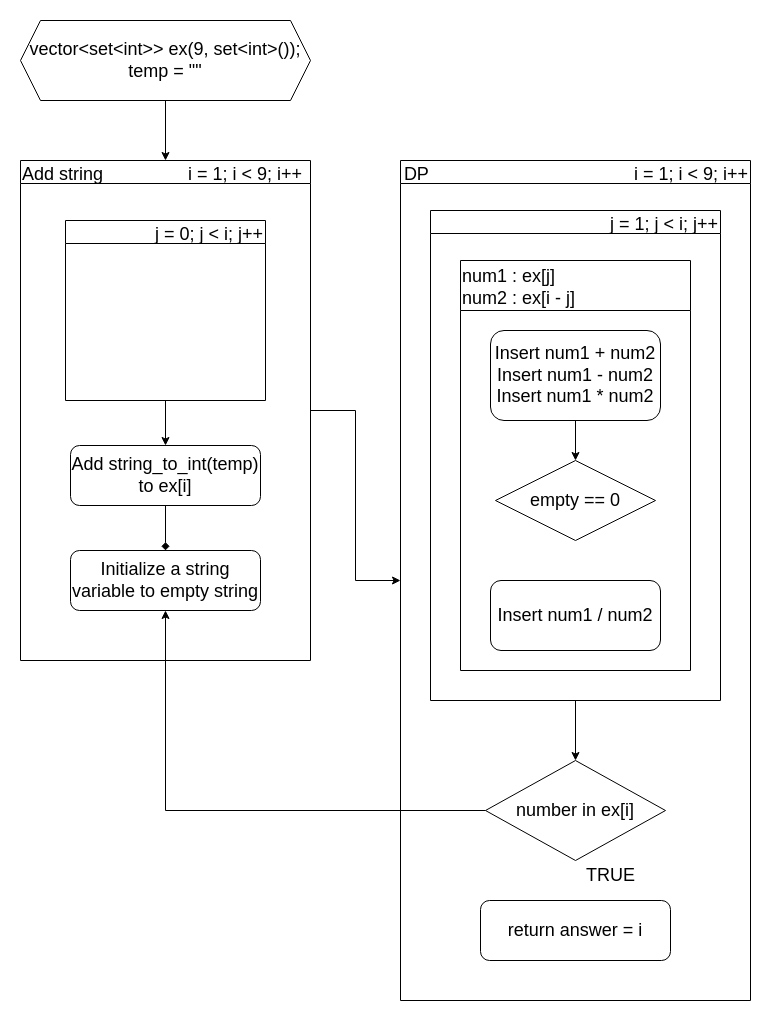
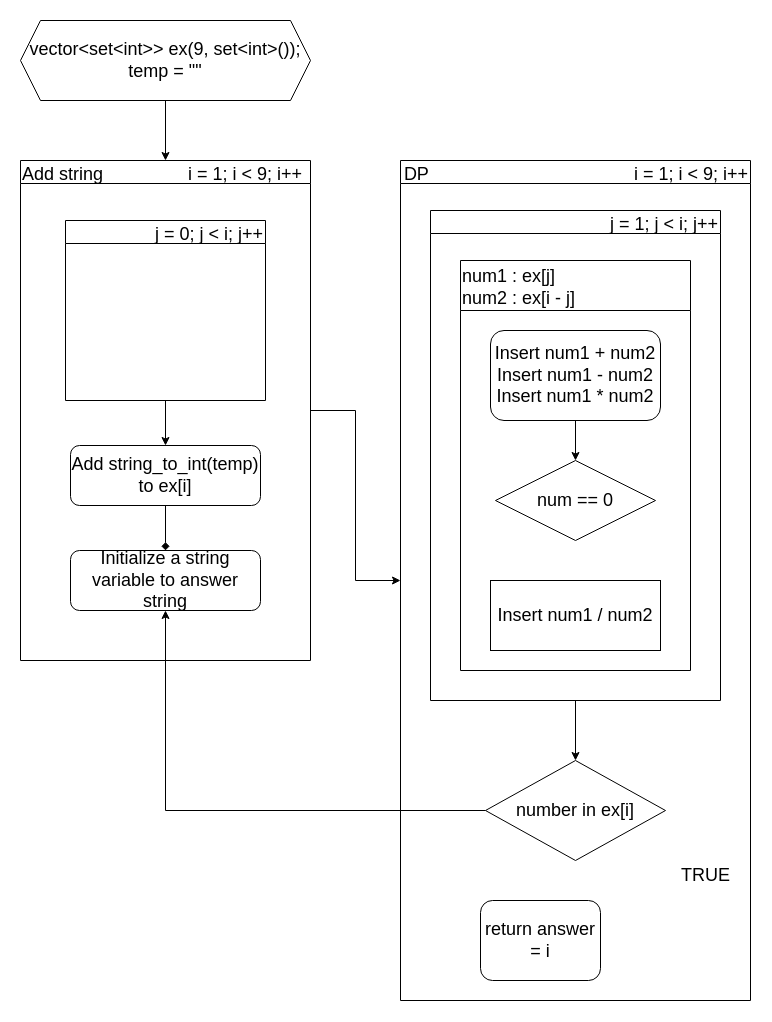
(576, 501) -> (576, 501)
(166, 581) -> (166, 581)
(576, 616) -> (576, 616)
(611, 876) -> (706, 876)
(576, 931) -> (541, 941)
